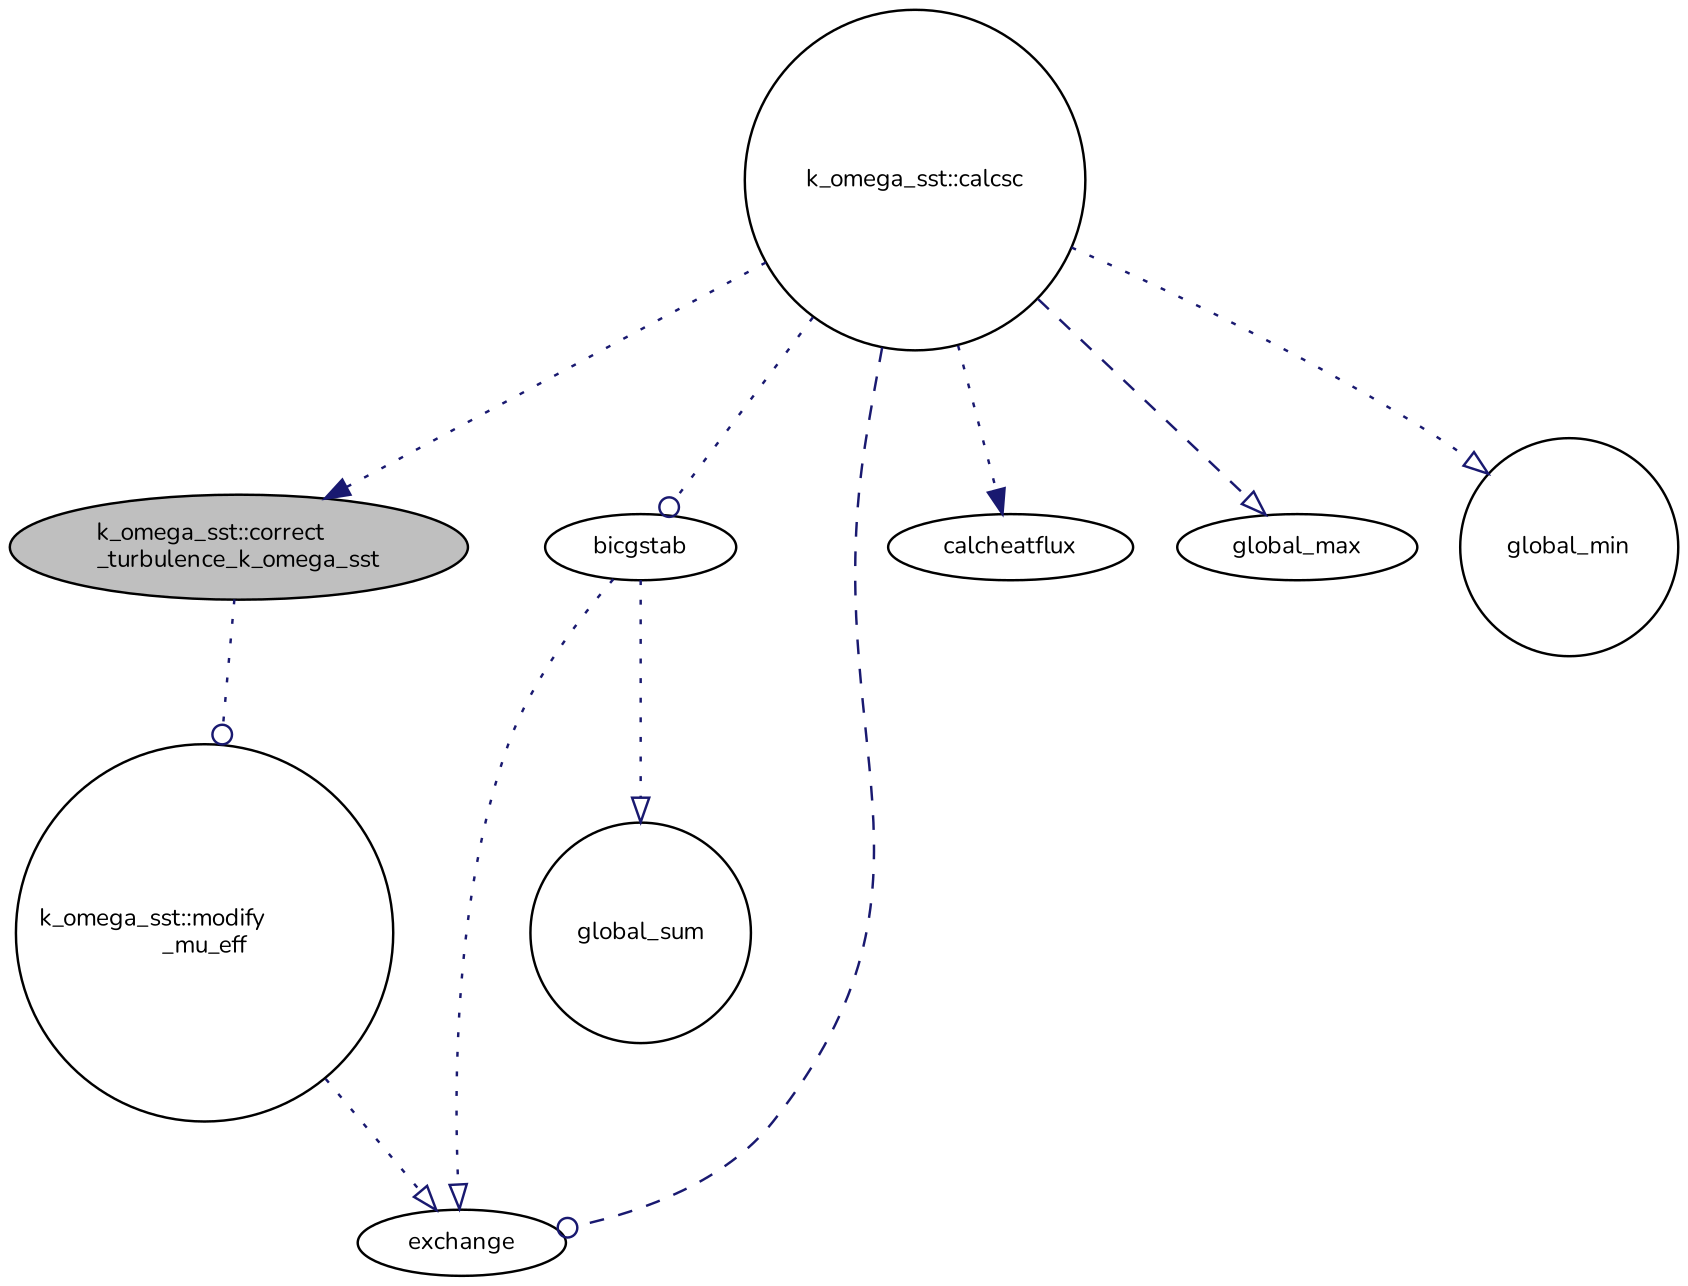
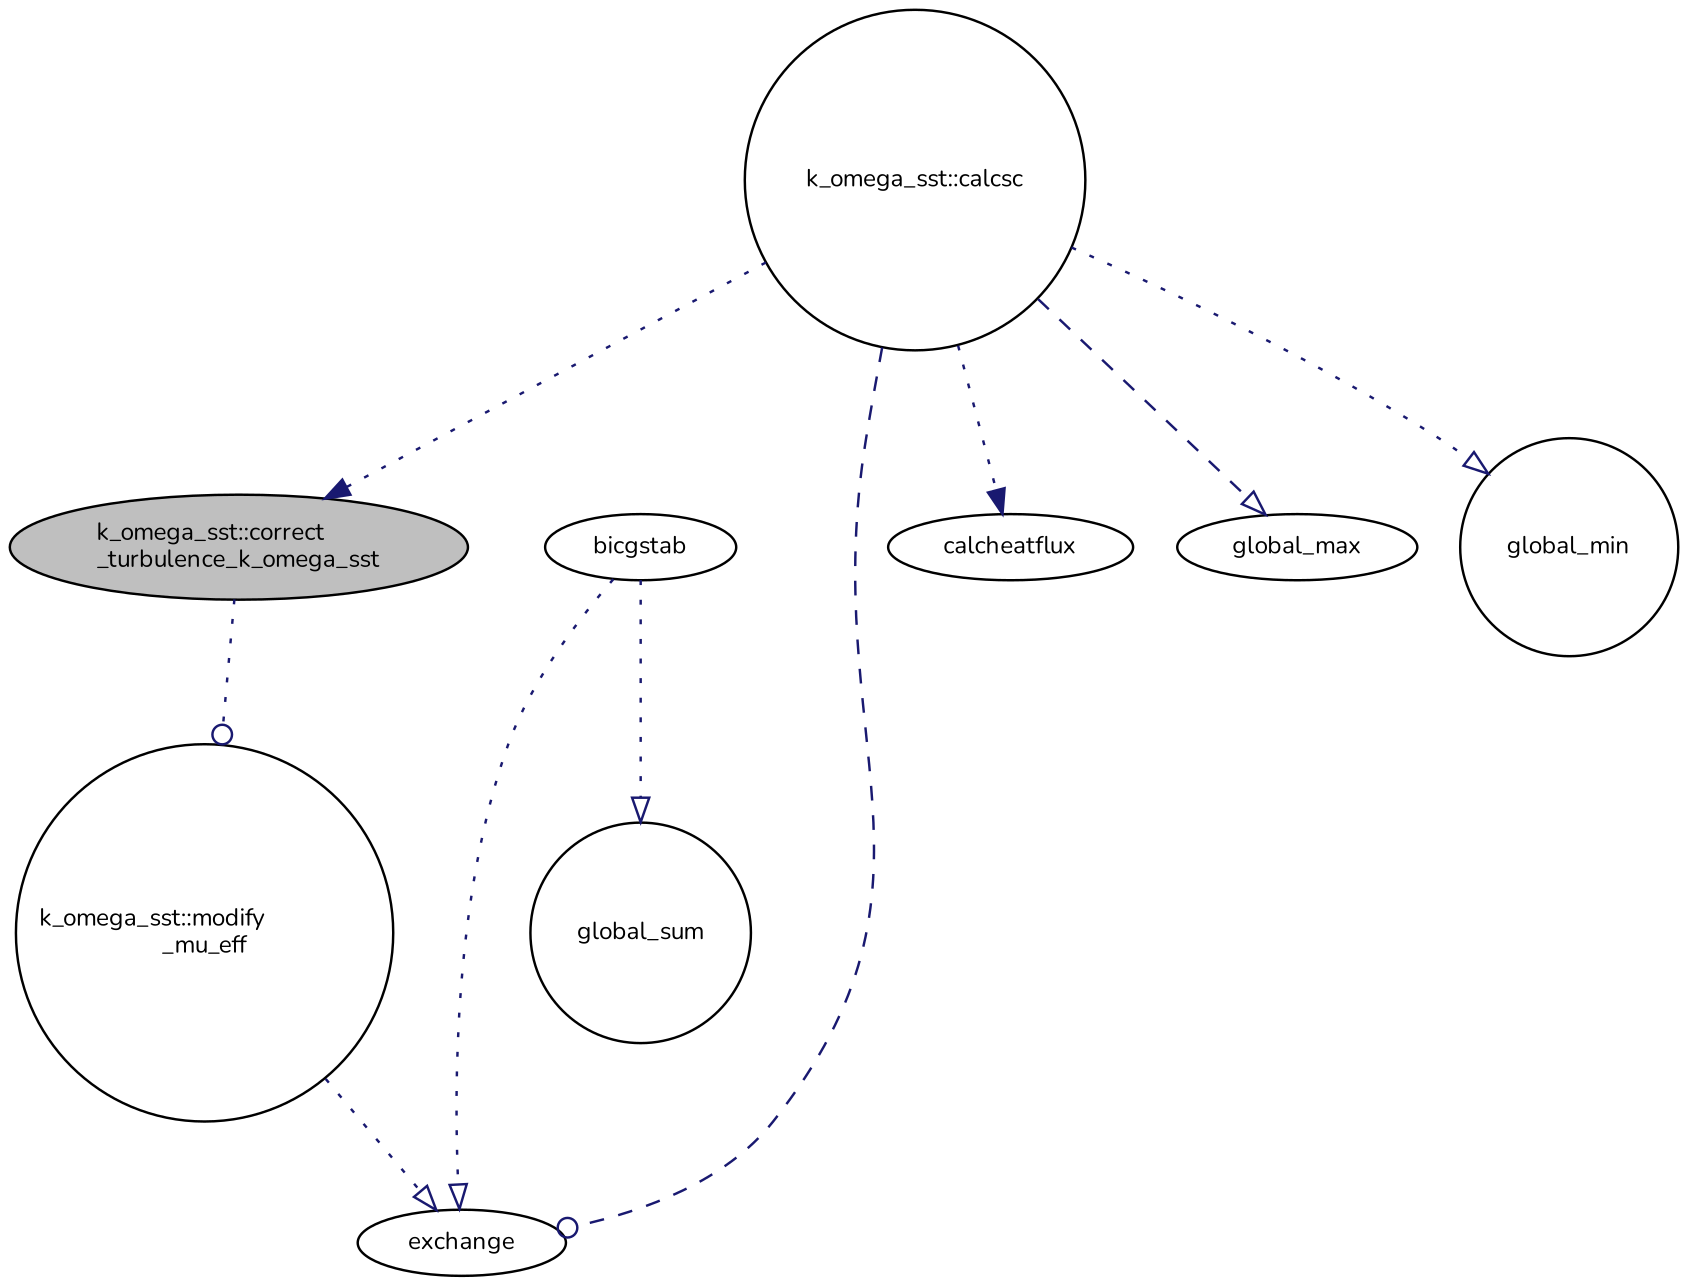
(744, 408) -> none
